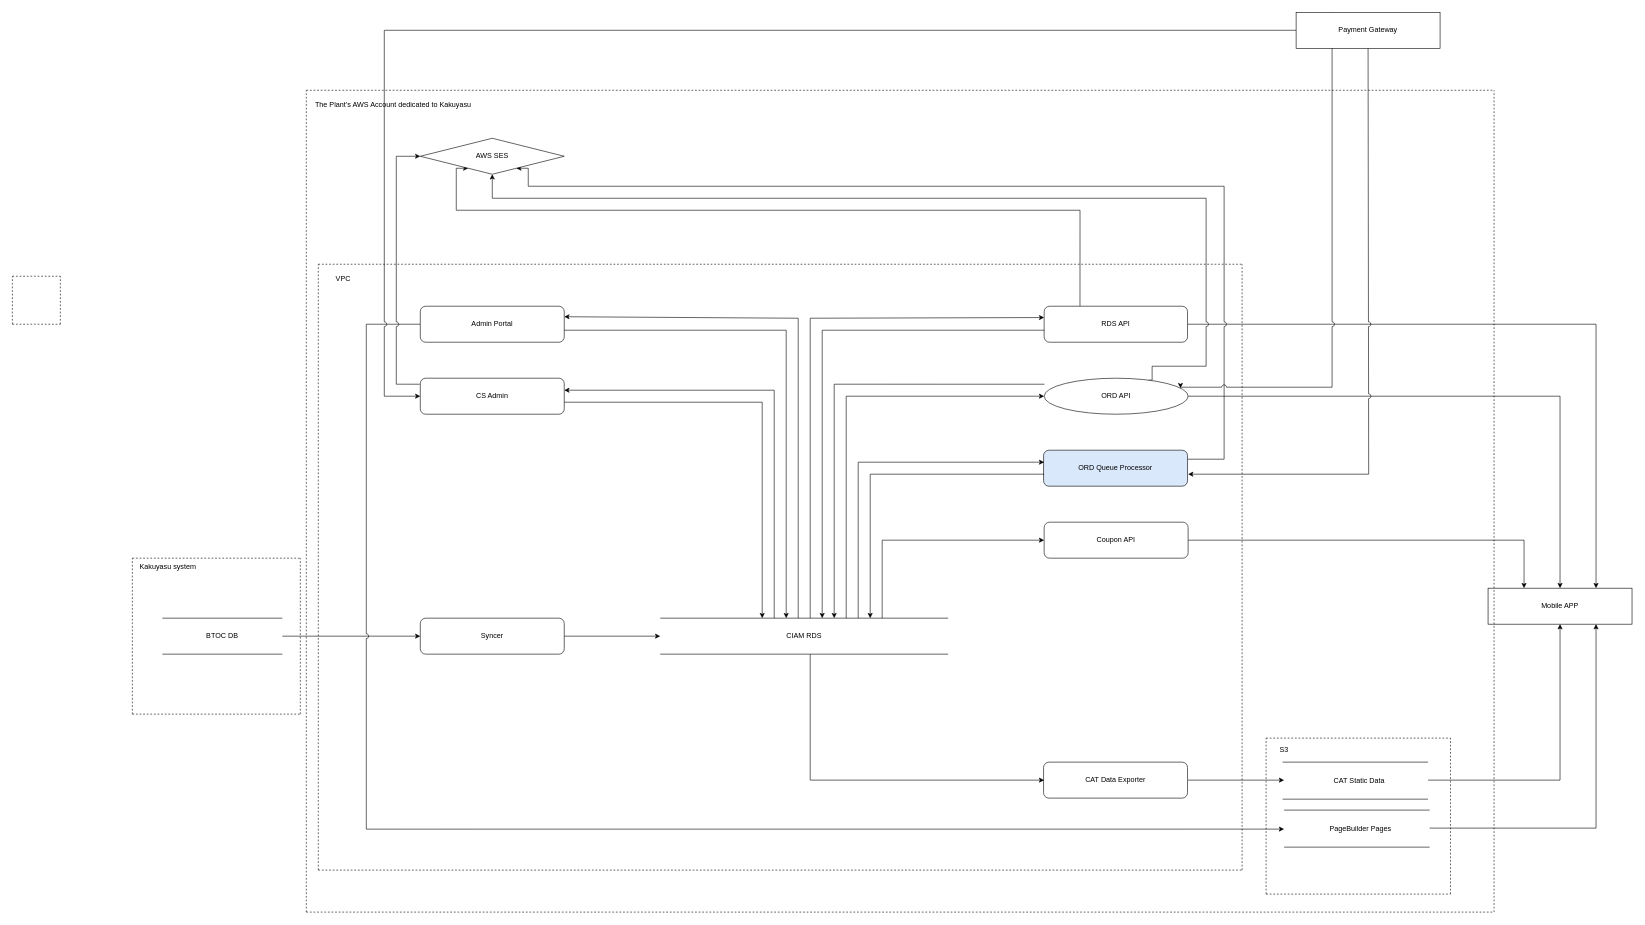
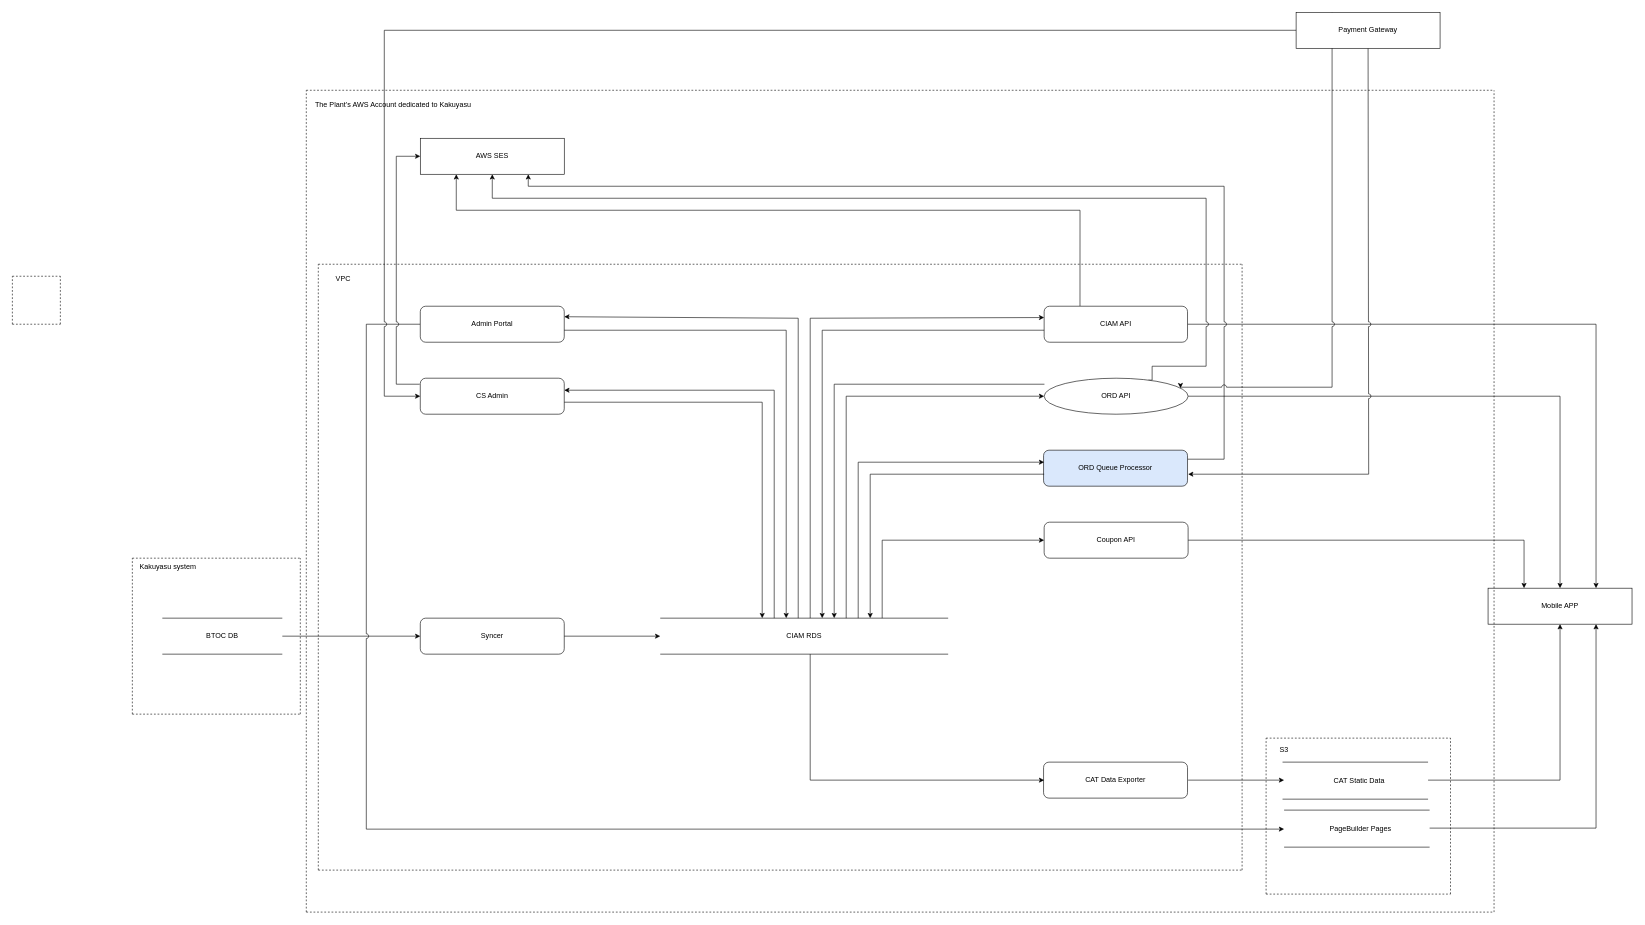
(492, 156) -> (492, 156)
(1116, 324) -> (1116, 324)
